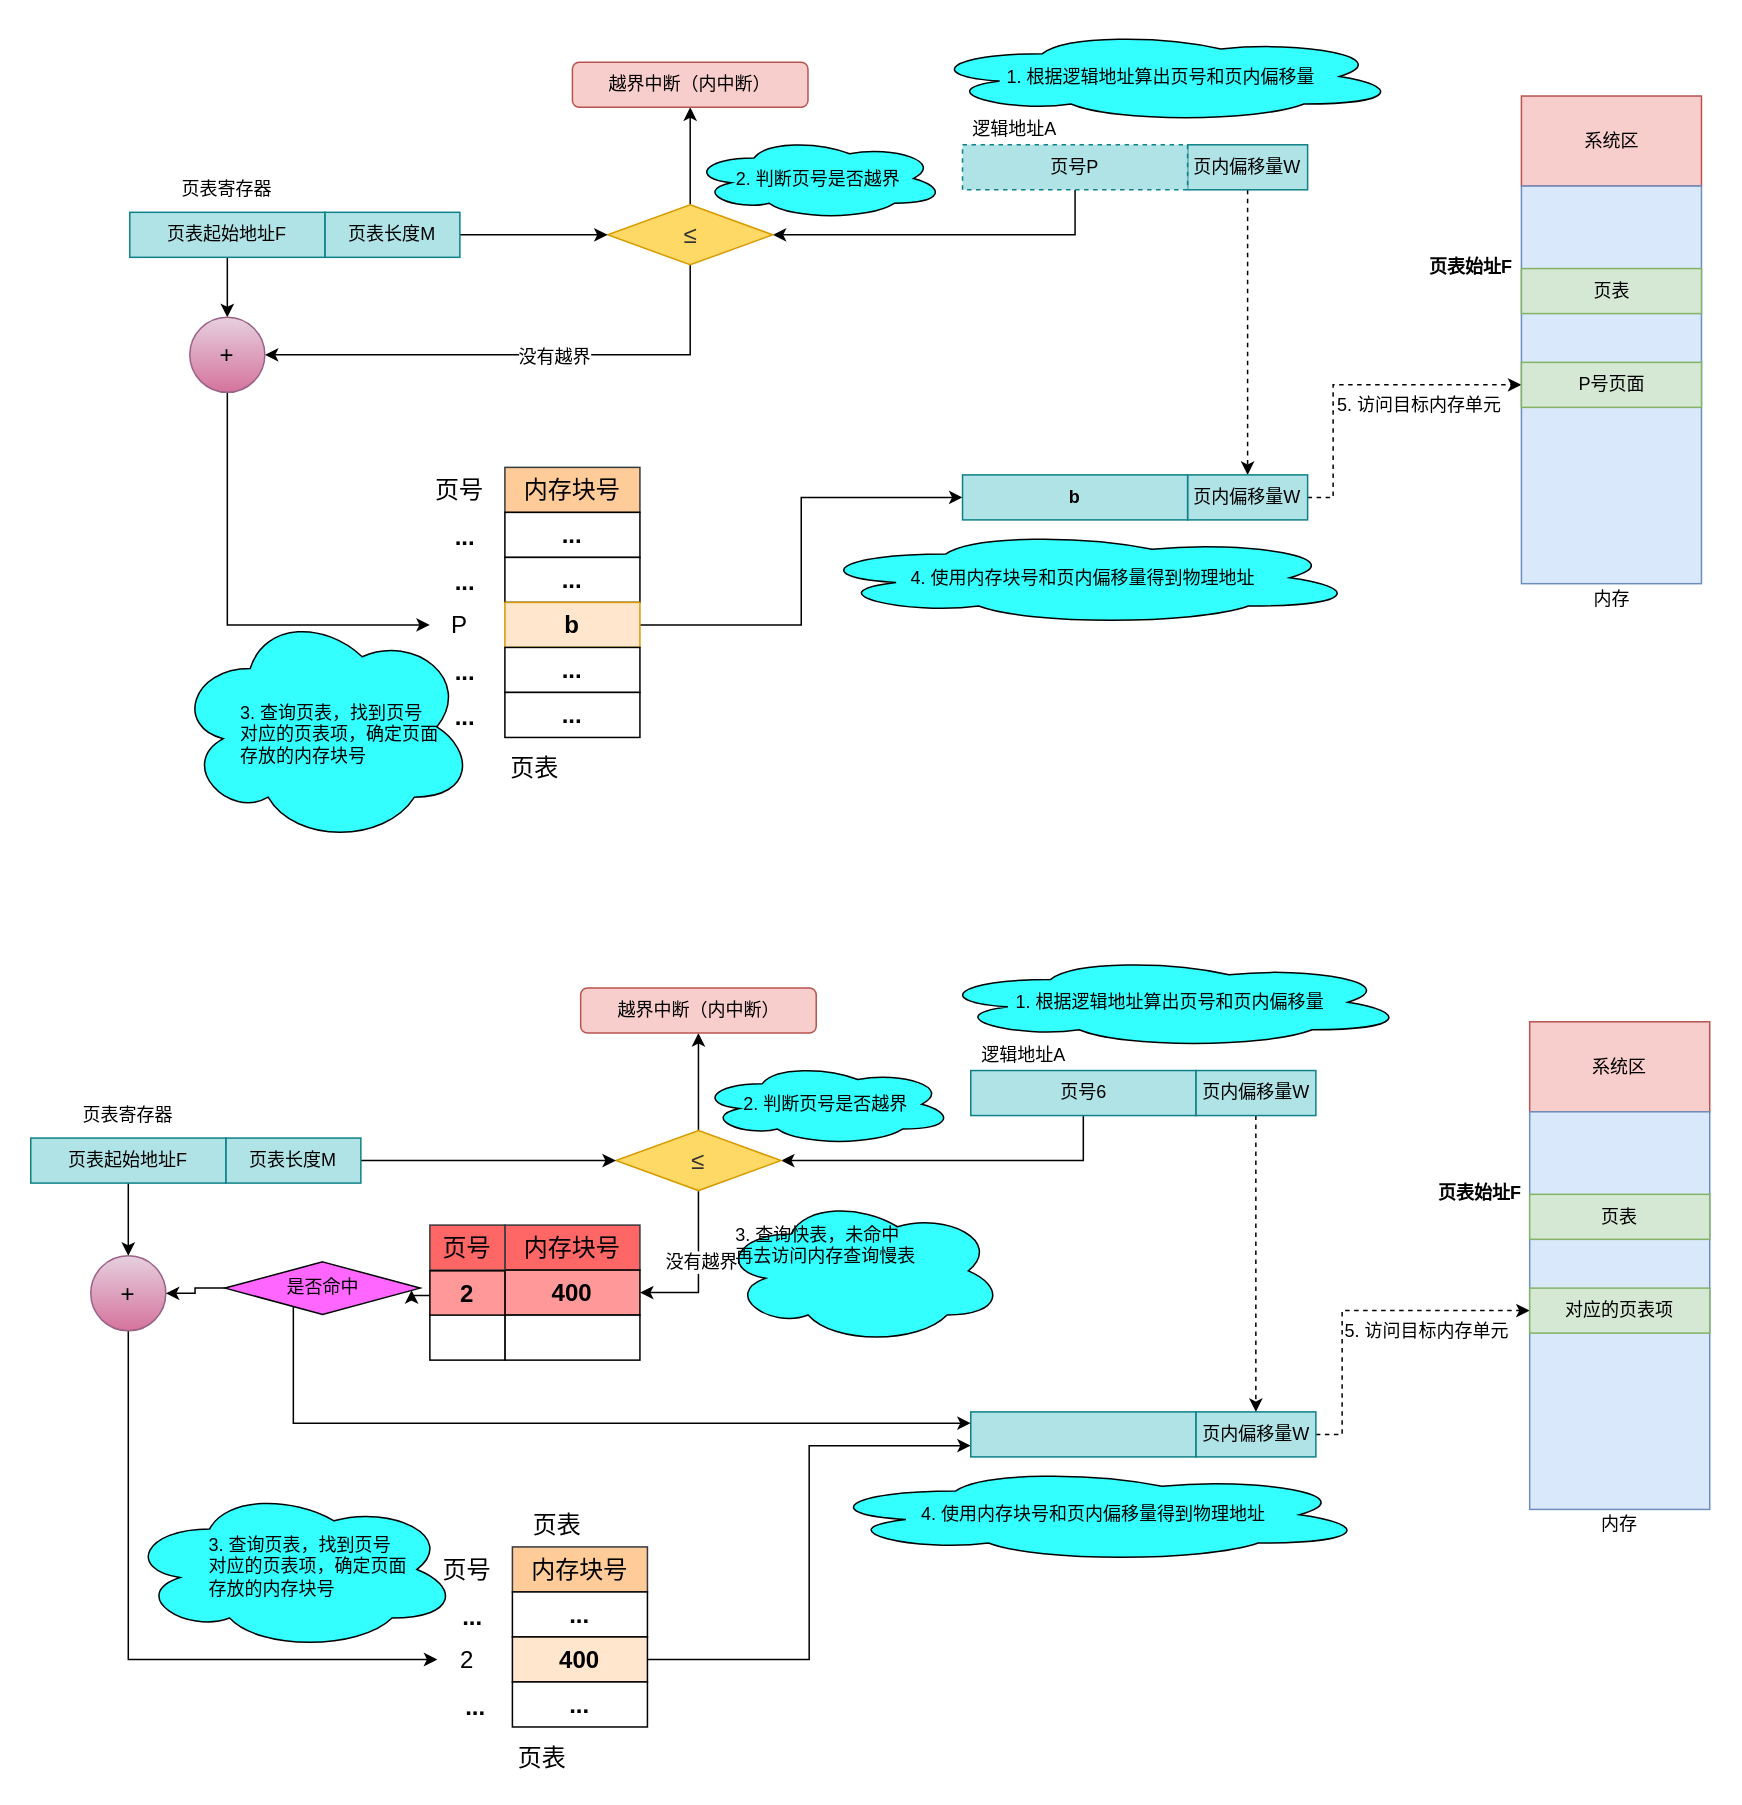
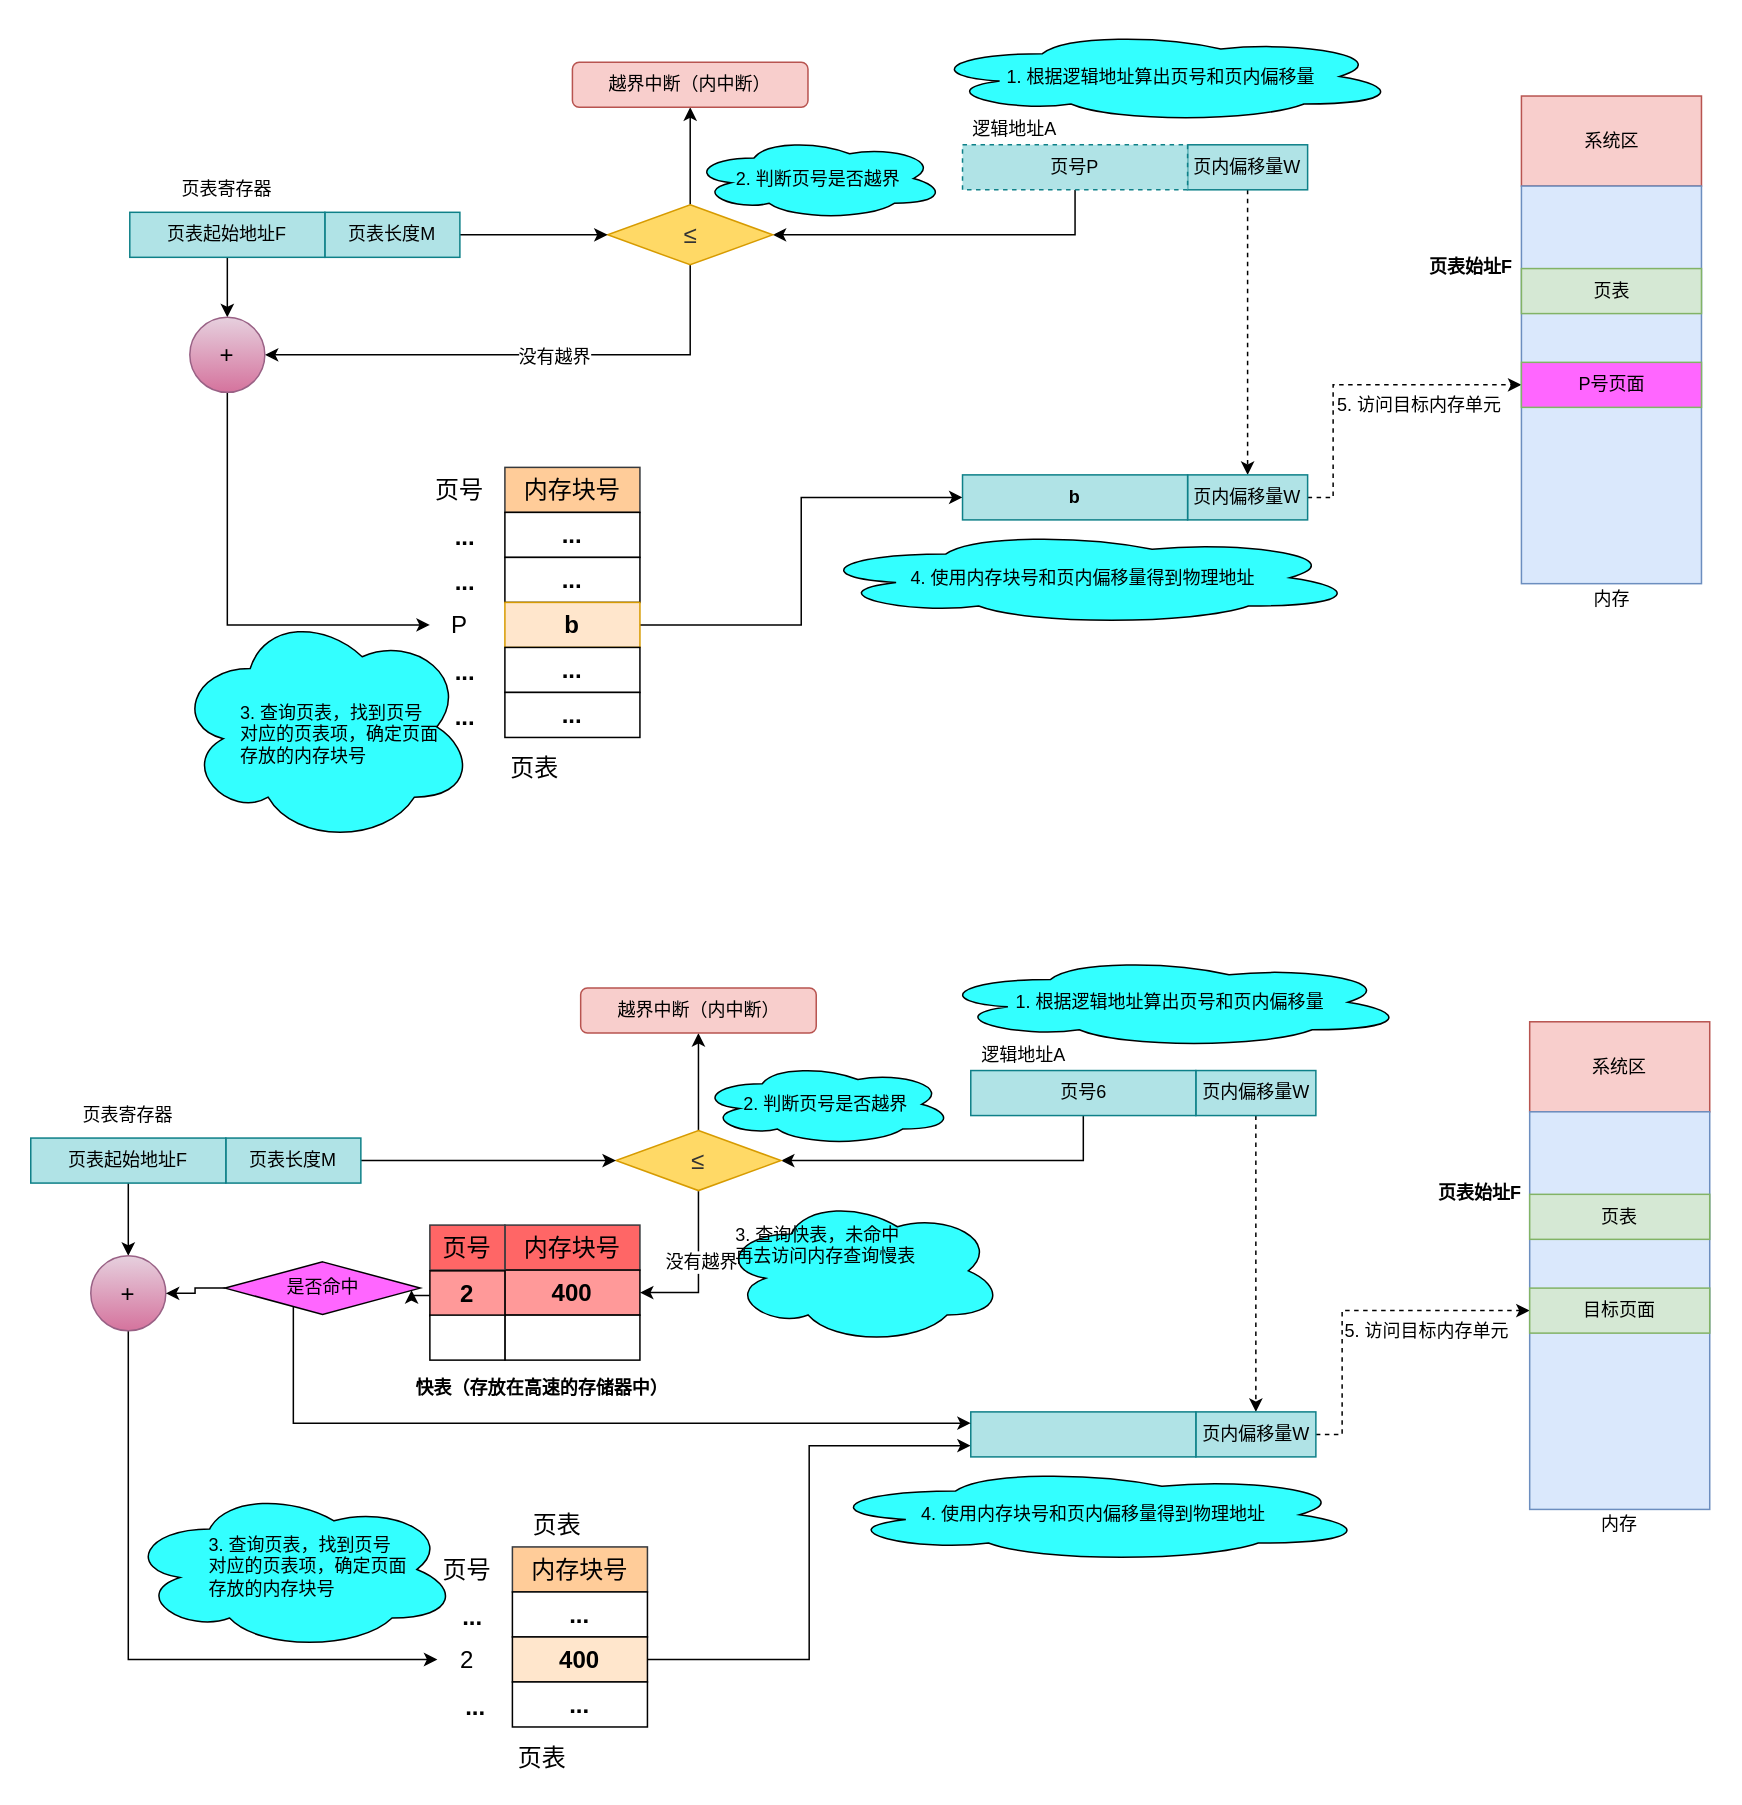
(1611, 385) -> (1611, 385)
(1619, 1310) -> (1619, 1310)
none -> (542, 1388)
